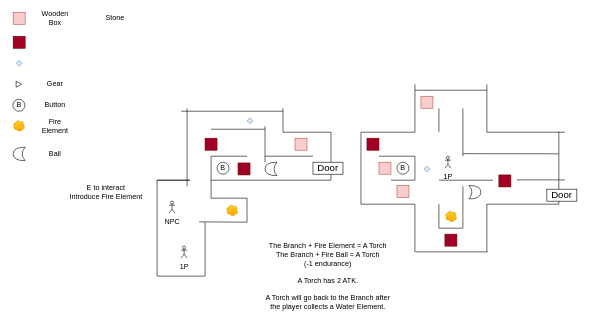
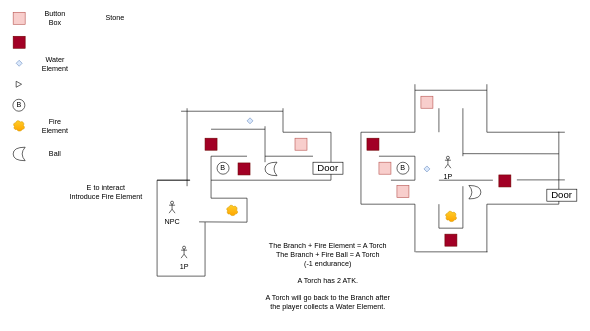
(55, 18) -> (55, 18)
none -> (55, 65)
(55, 84) -> none
(55, 105) -> none
